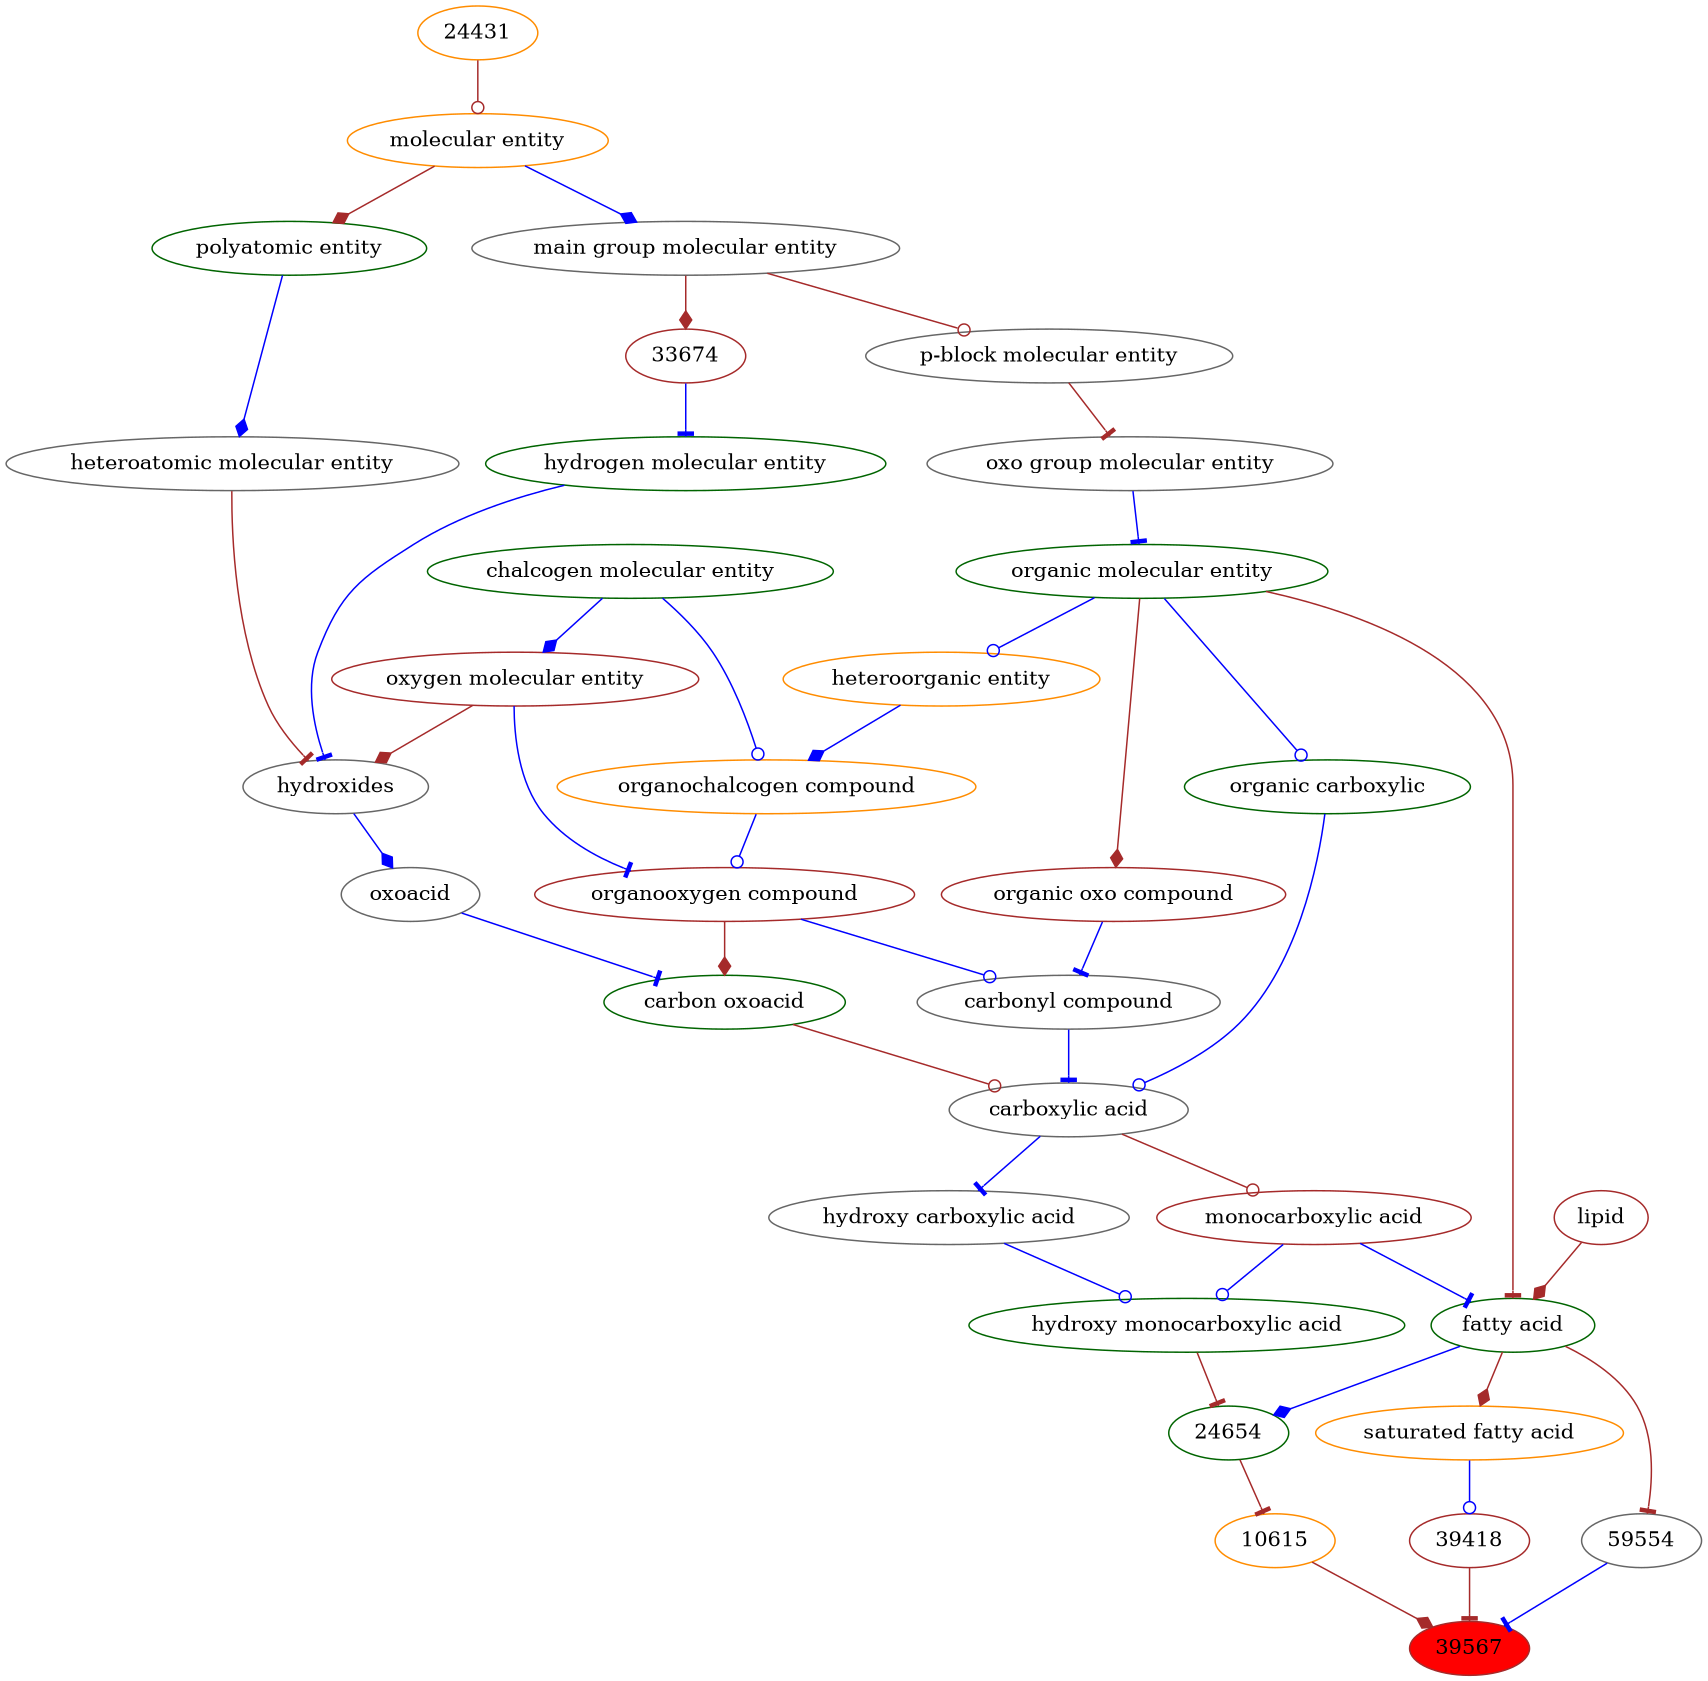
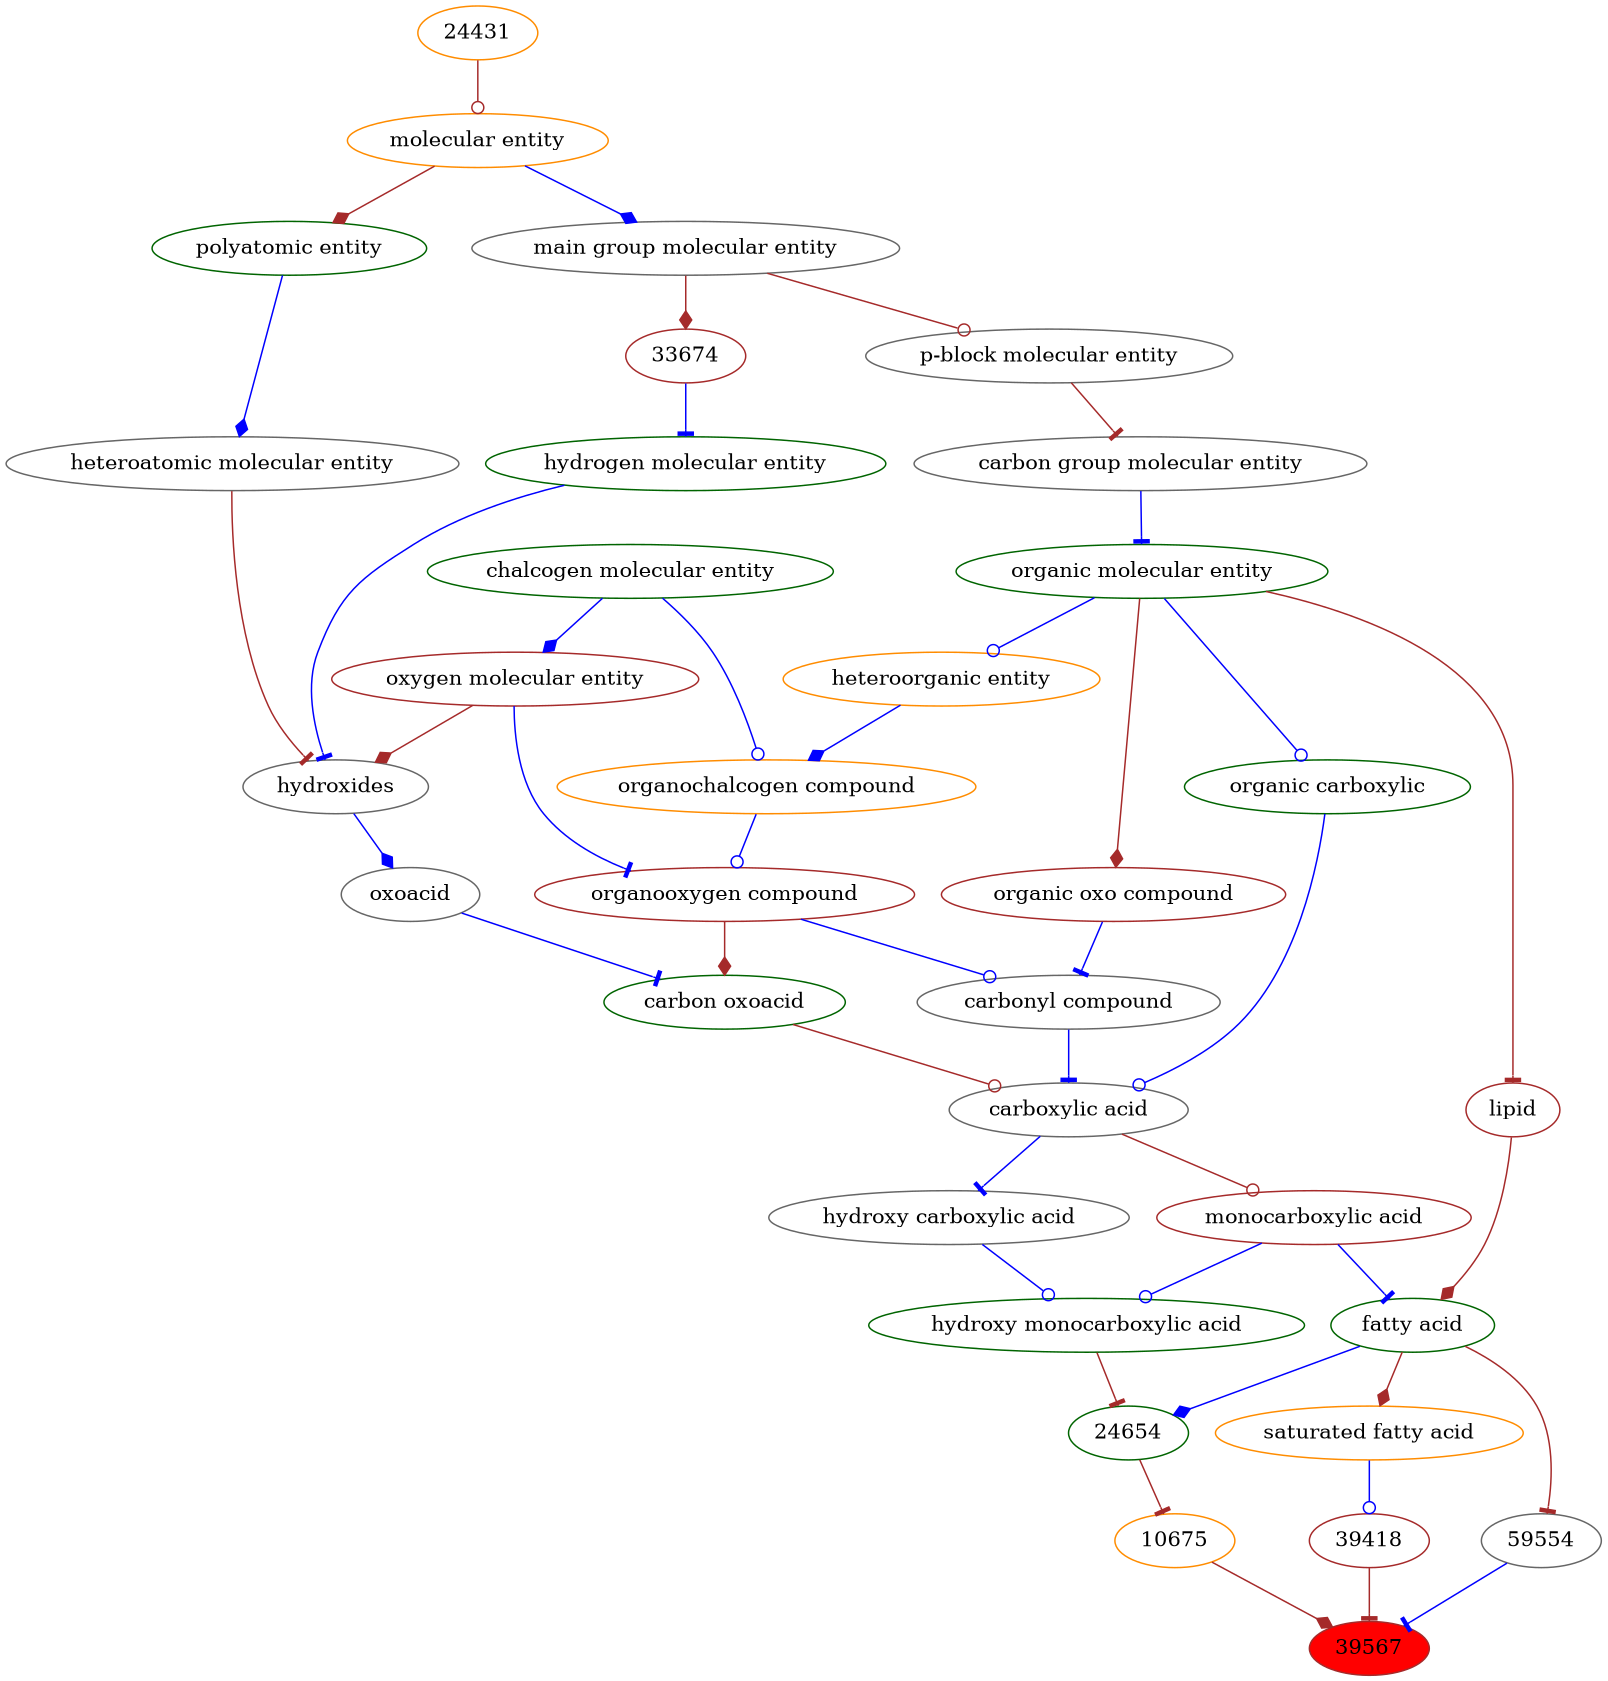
(1130, 464) -> (1140, 464)
(1513, 869) -> (1509, 761)
(1275, 1541) -> (1175, 1541)
